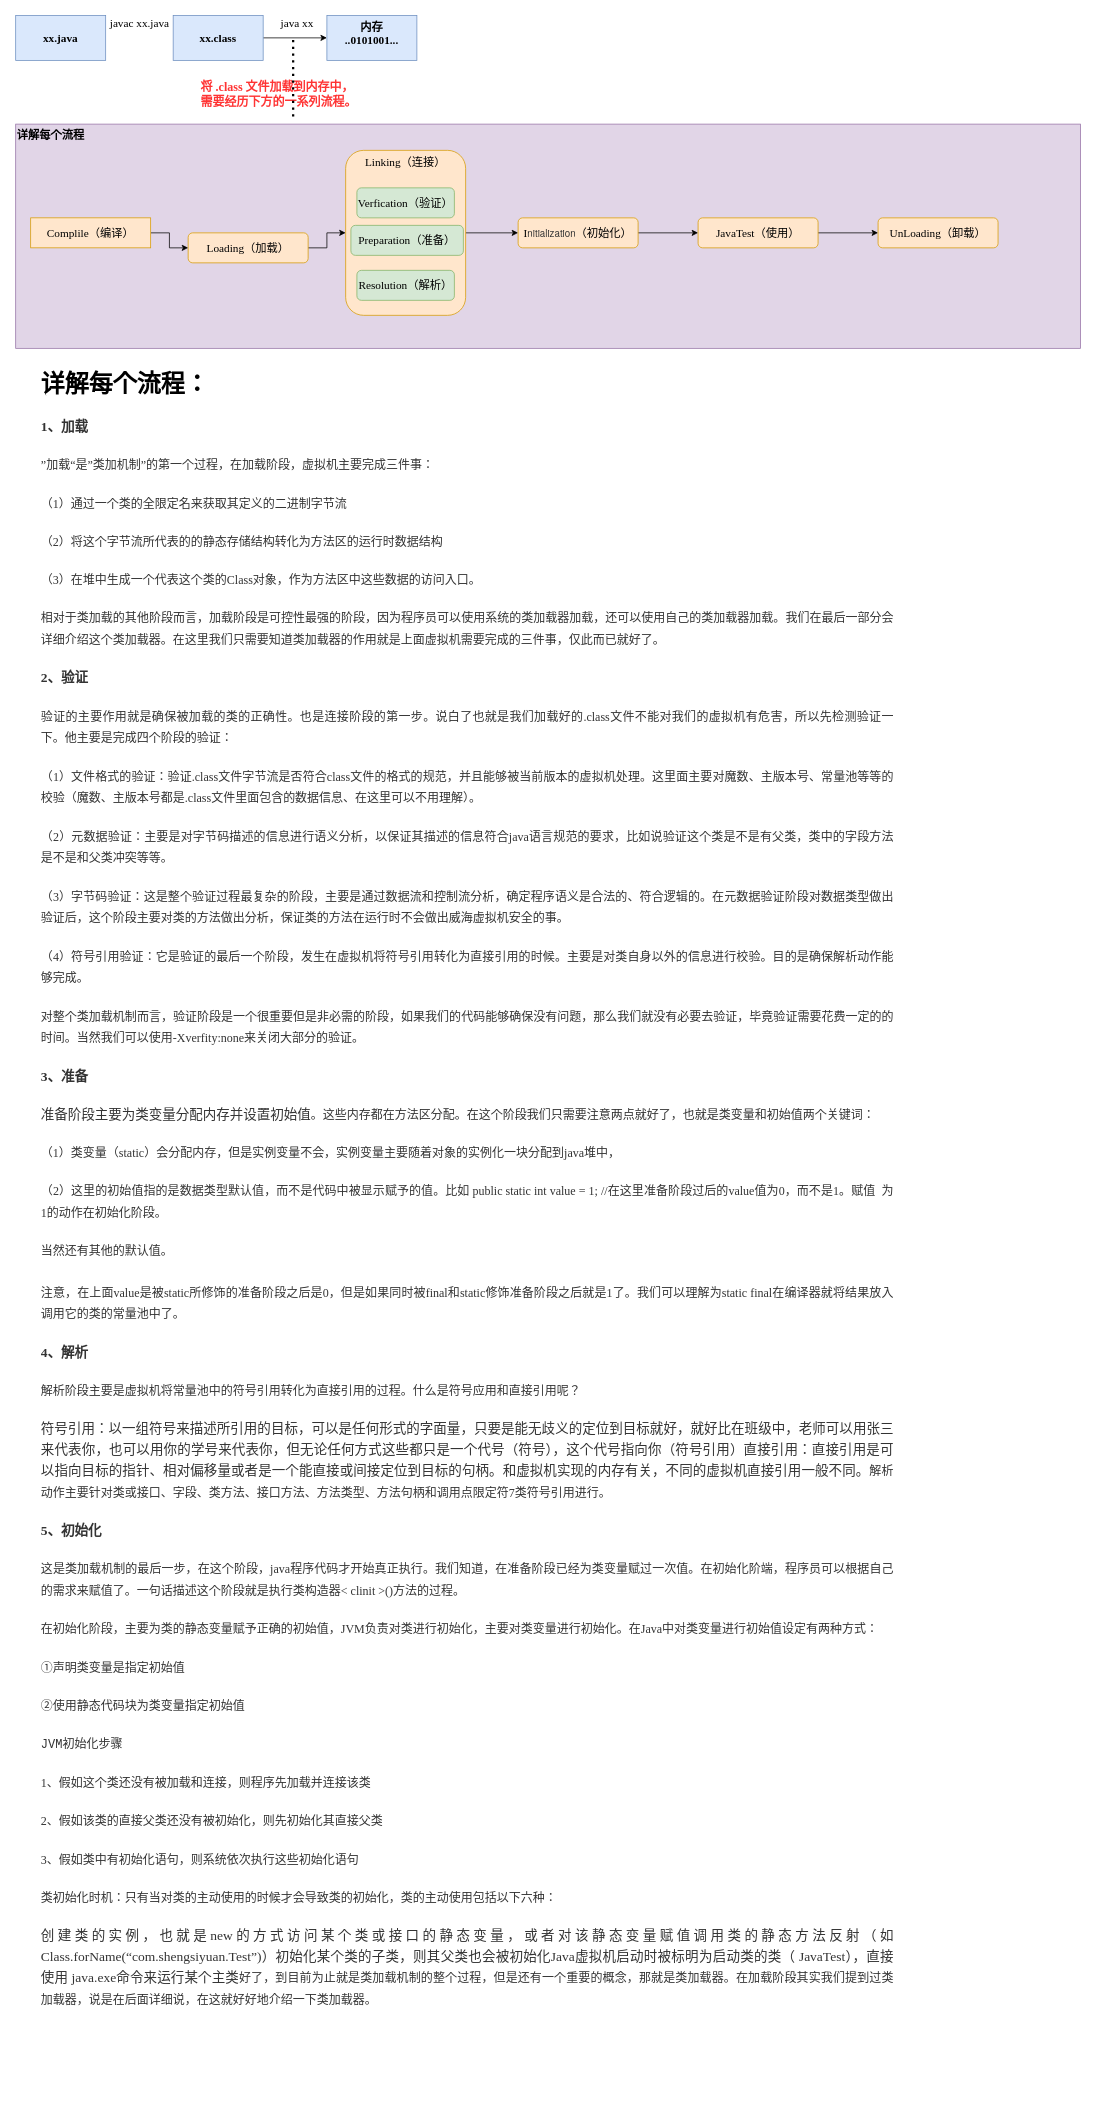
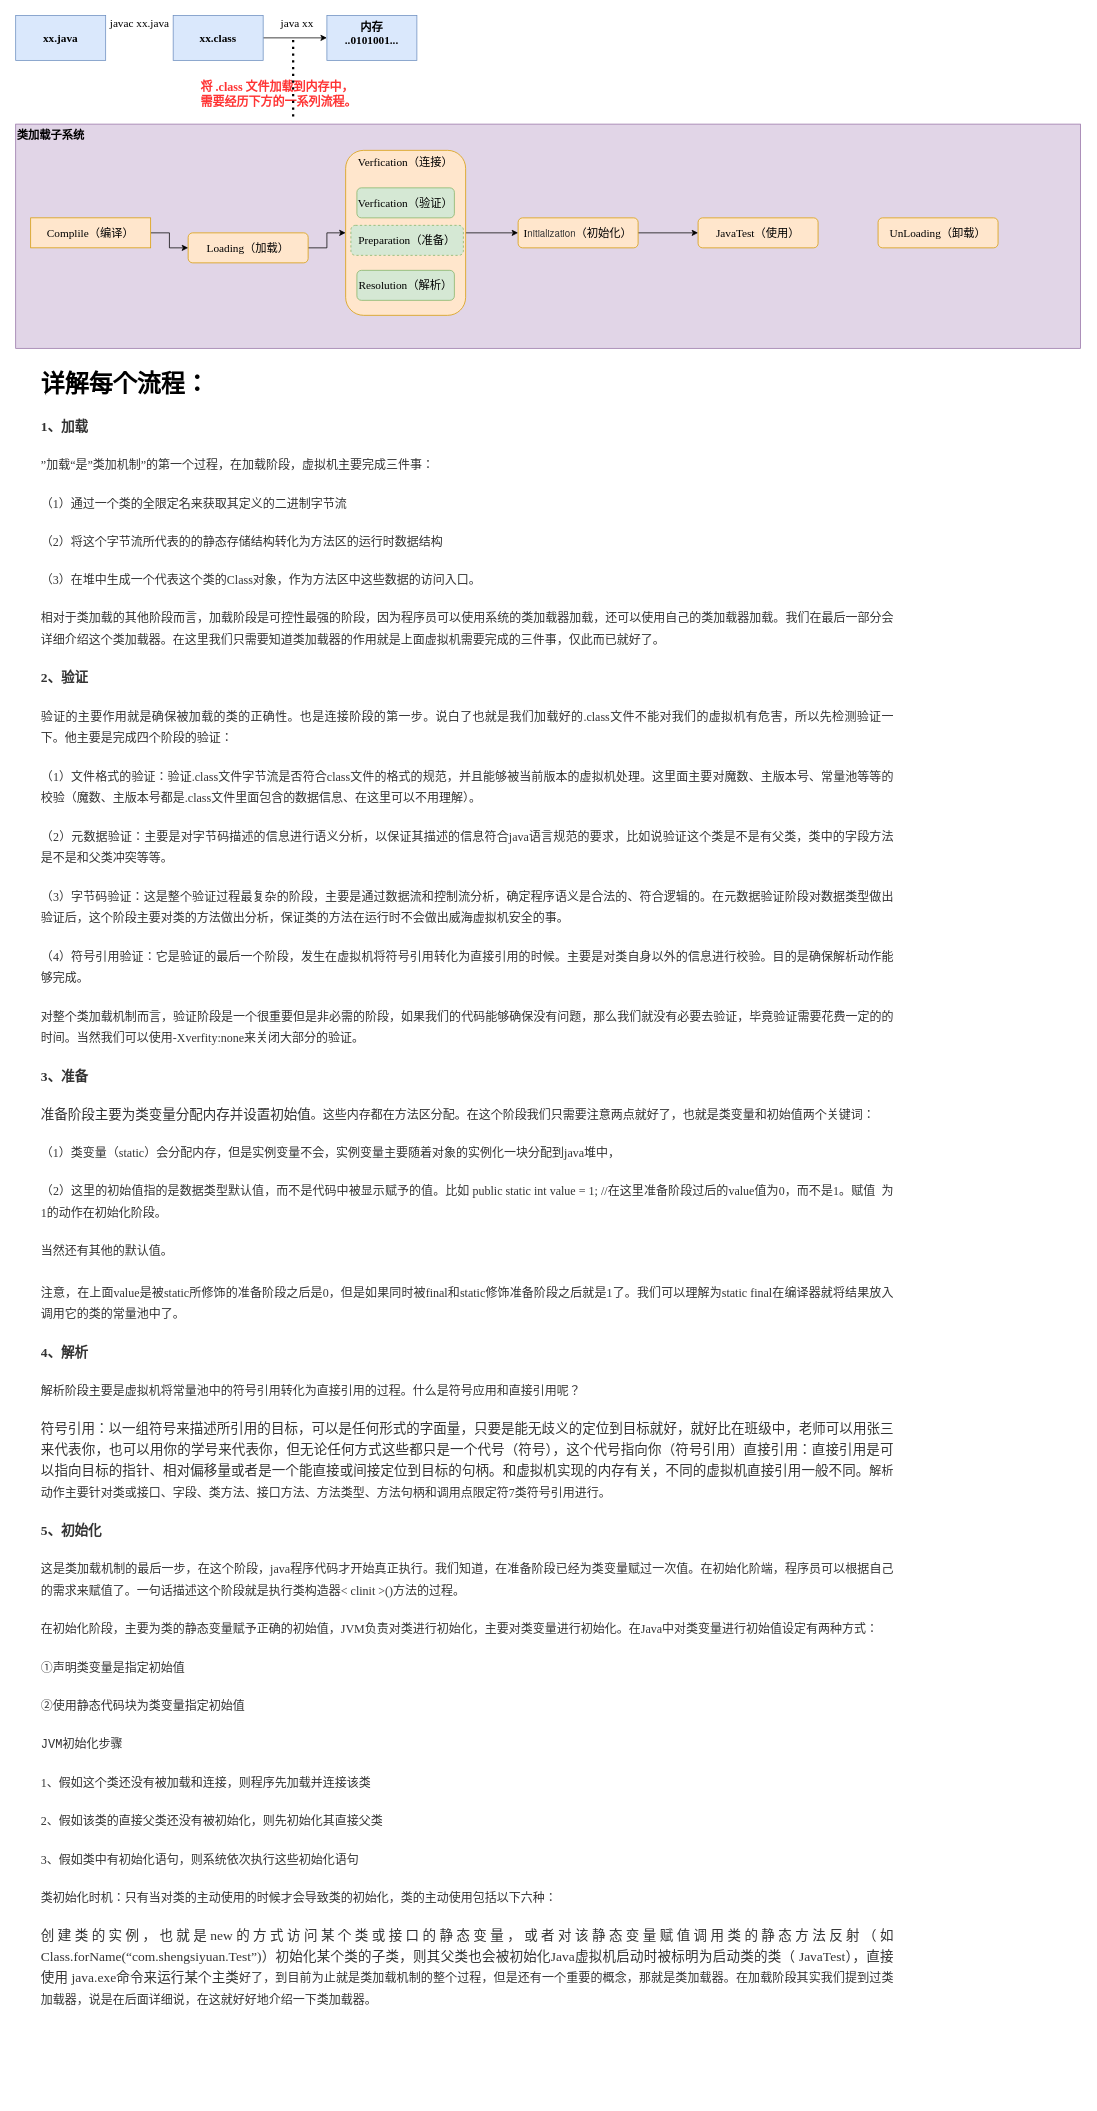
(51, 136) -> (51, 136)
(405, 162) -> (405, 162)
(871, 233) -> none
(407, 240) -> (407, 240)
